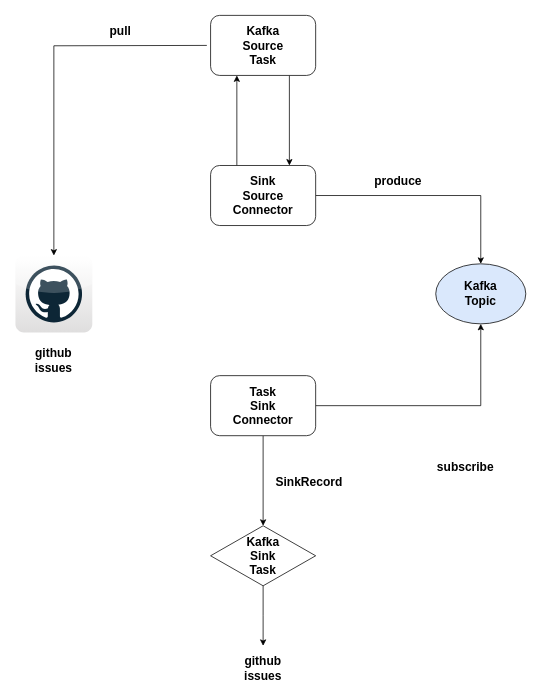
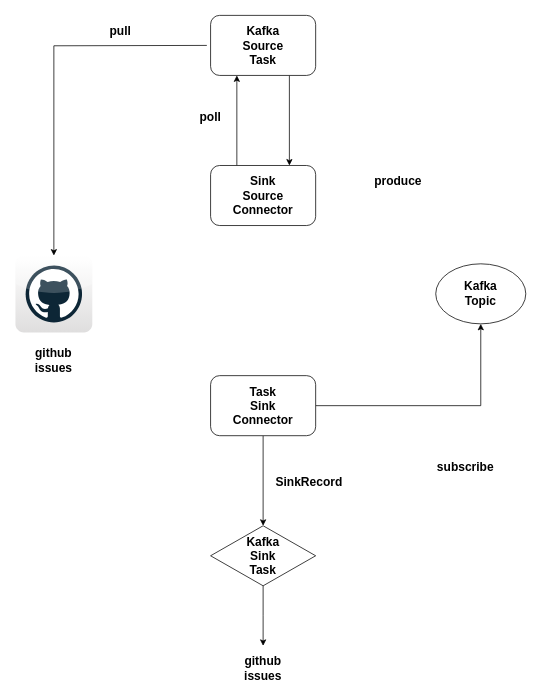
none -> (210, 117)
(429, 195) -> none
(480, 294) -> (480, 294)
